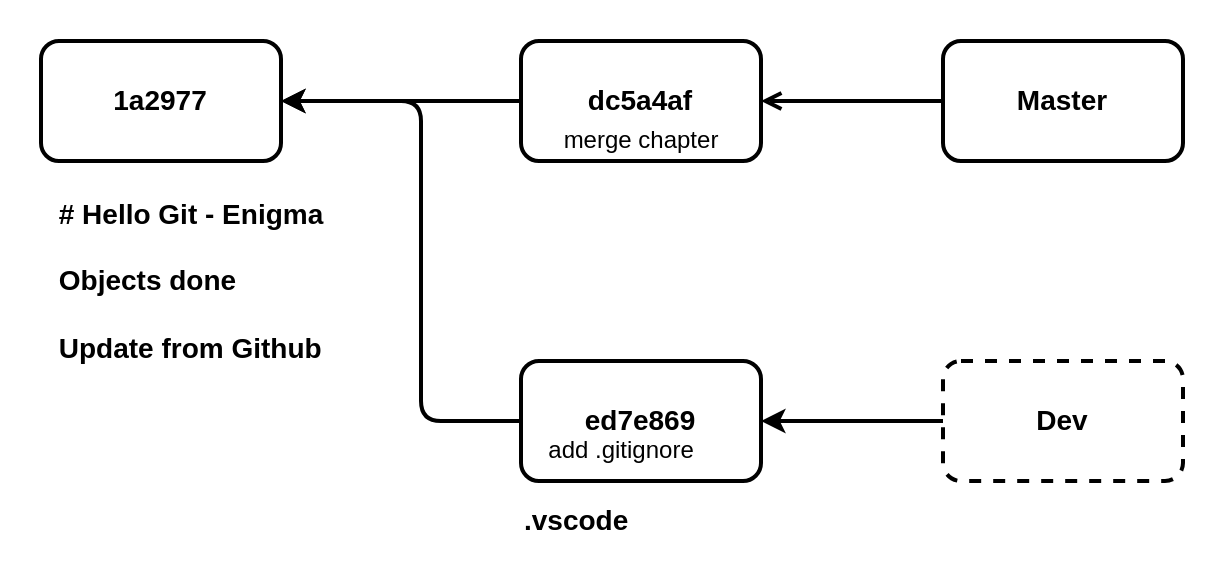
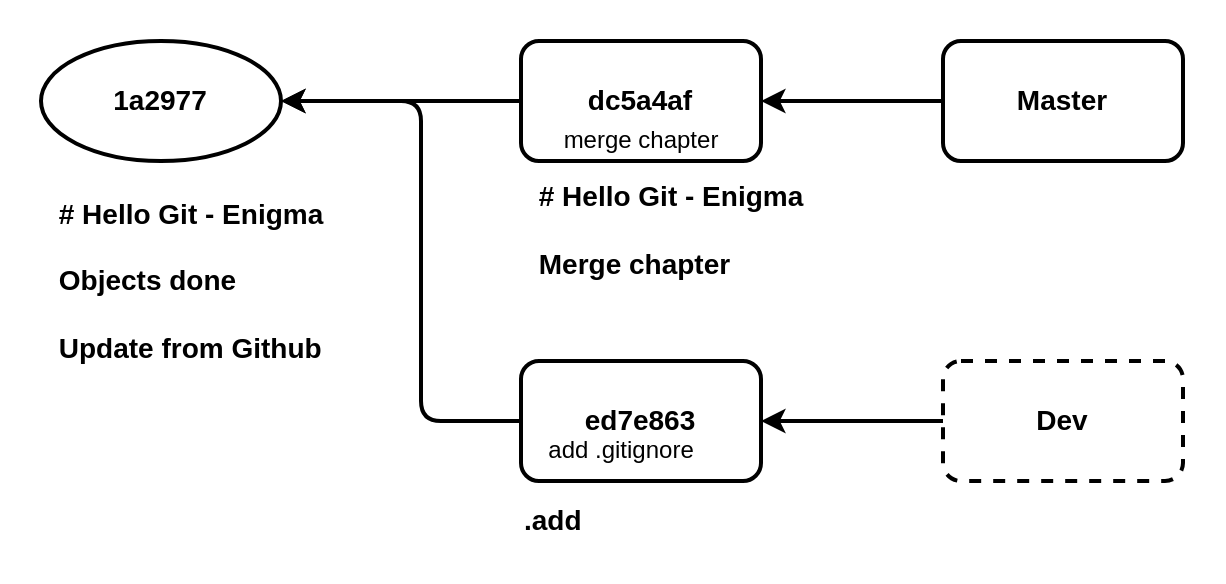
(161, 101) -> (161, 101)
(778, 101) -> (780, 101)
none -> (671, 231)
(641, 421) -> (641, 421)
(569, 521) -> (549, 521)
